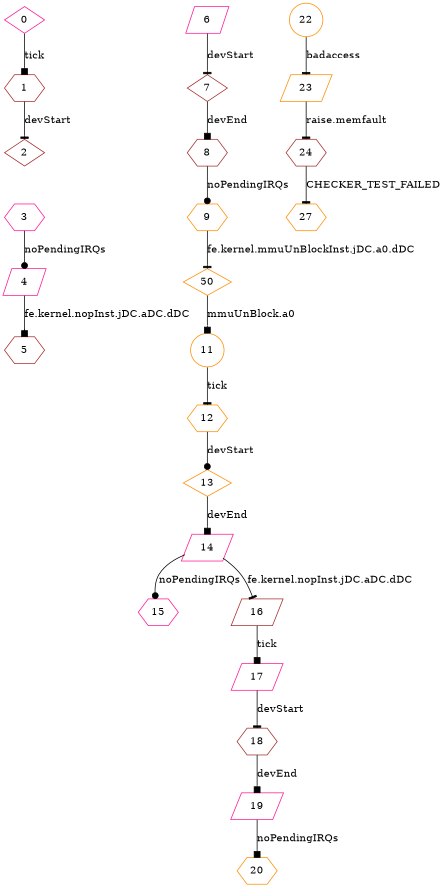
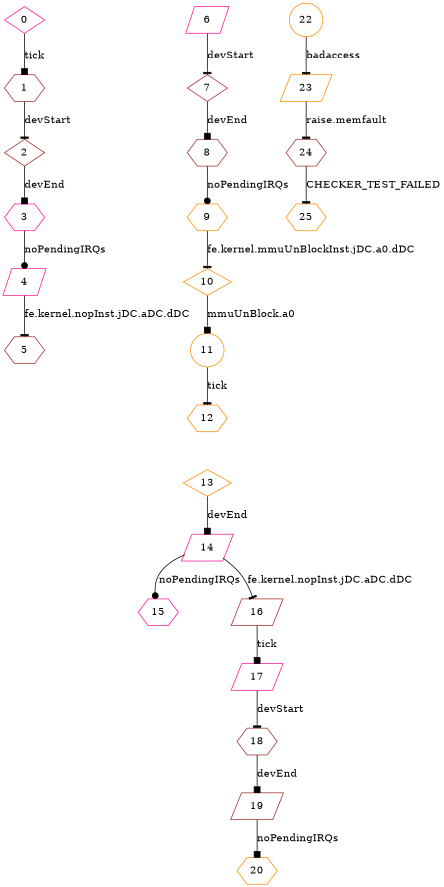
none -> (25, 181)
(306, 217) -> (306, 217)
(207, 282) -> (207, 282)
(25, 314) -> (25, 314)
(207, 448) -> none
(257, 806) -> (257, 806)
